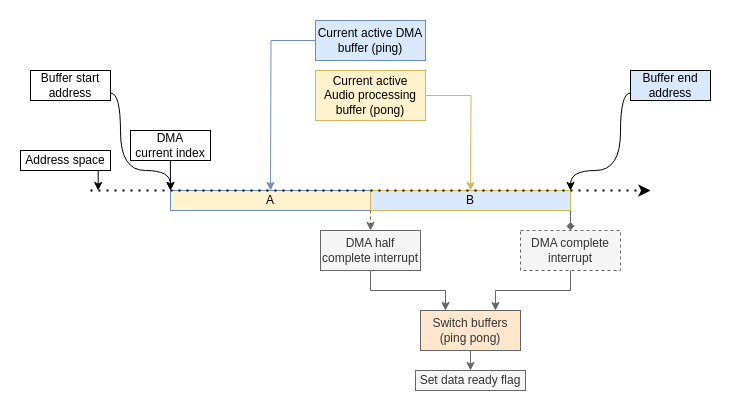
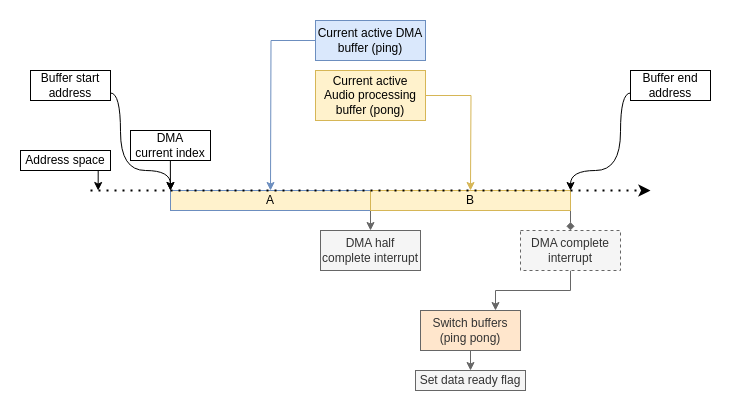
(671, 86) -> (671, 86)
(471, 201) -> (471, 201)
(371, 218) -> (371, 218)
(405, 291) -> none
